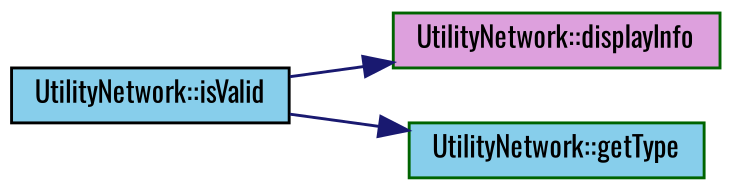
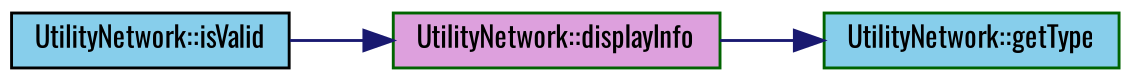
(334, 120) -> (757, 40)
